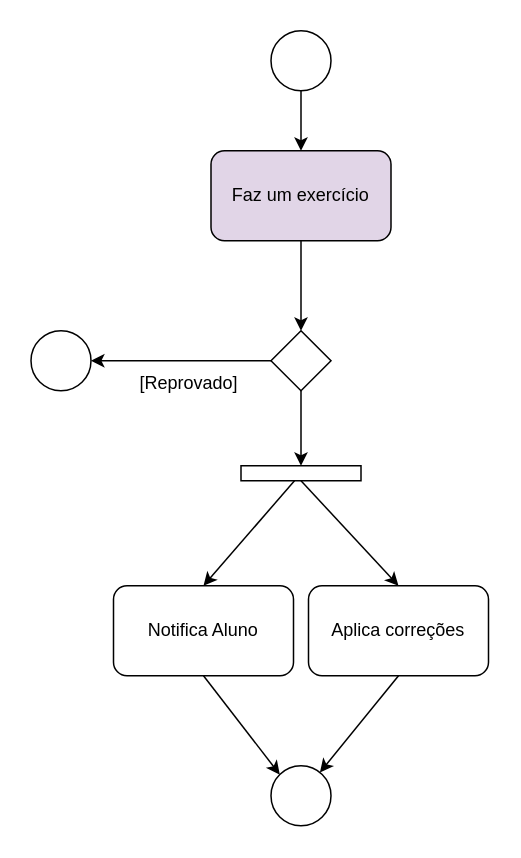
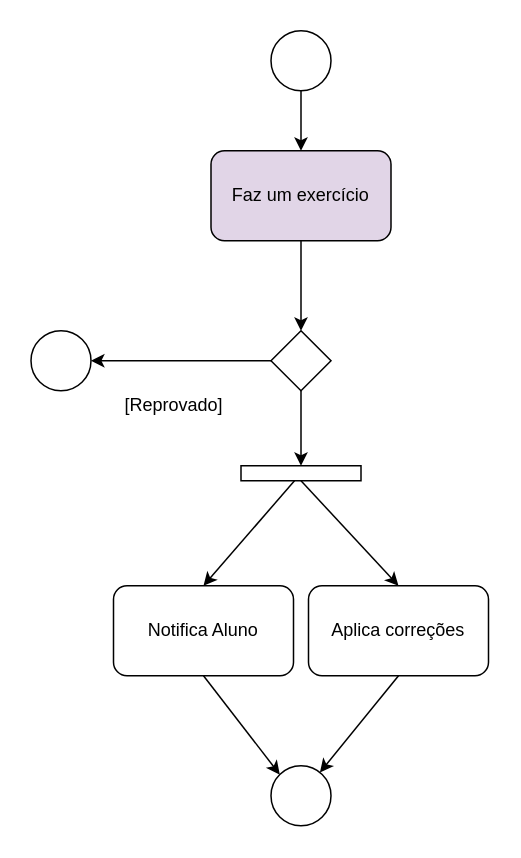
(188, 383) -> (173, 406)
